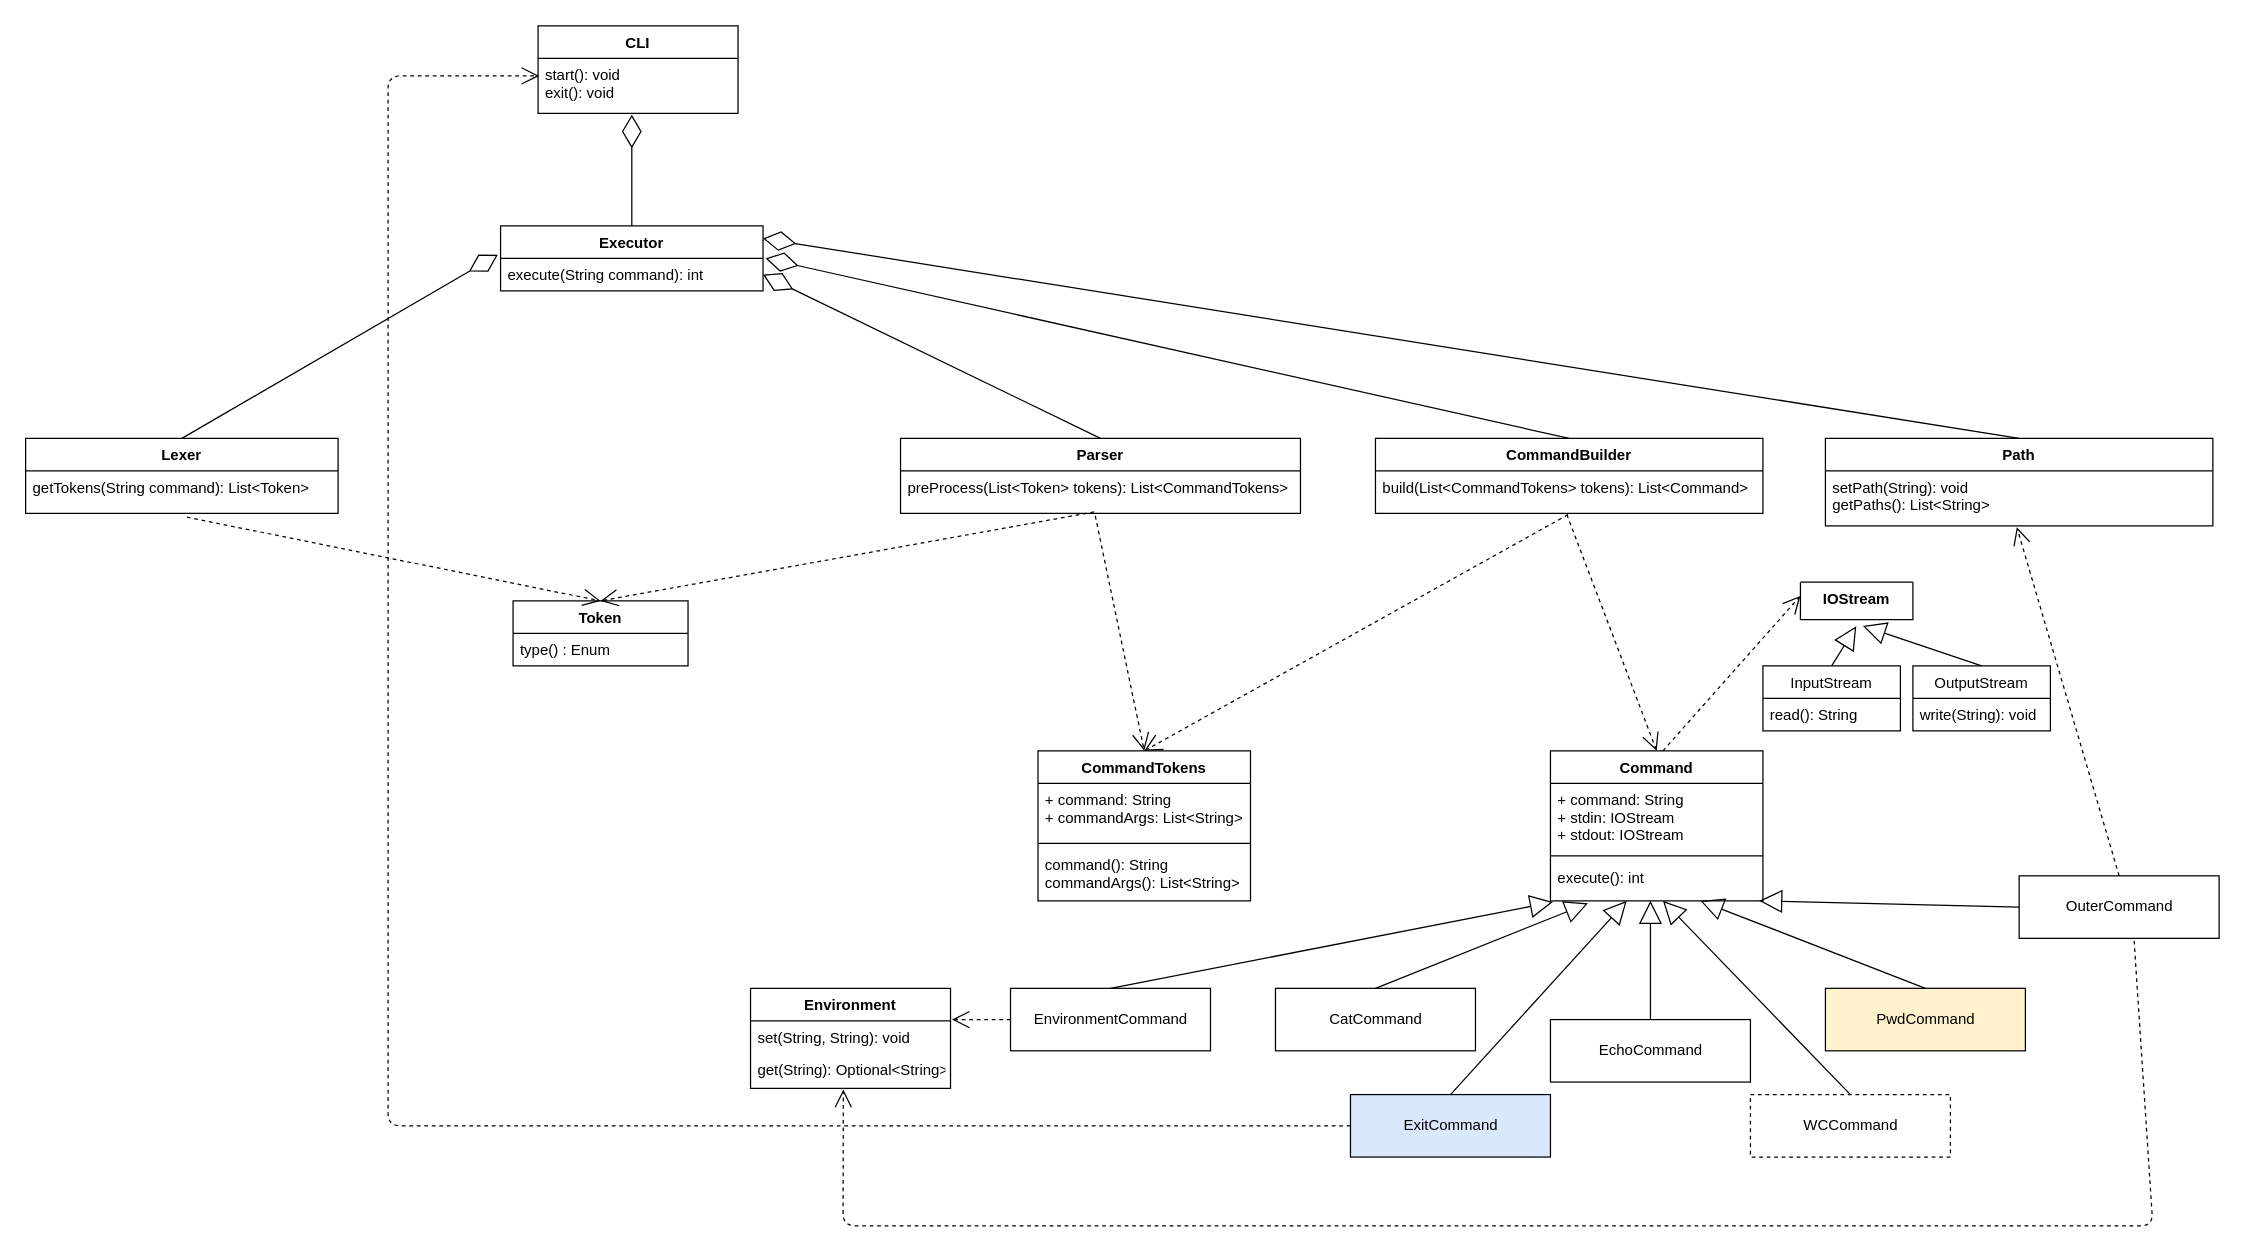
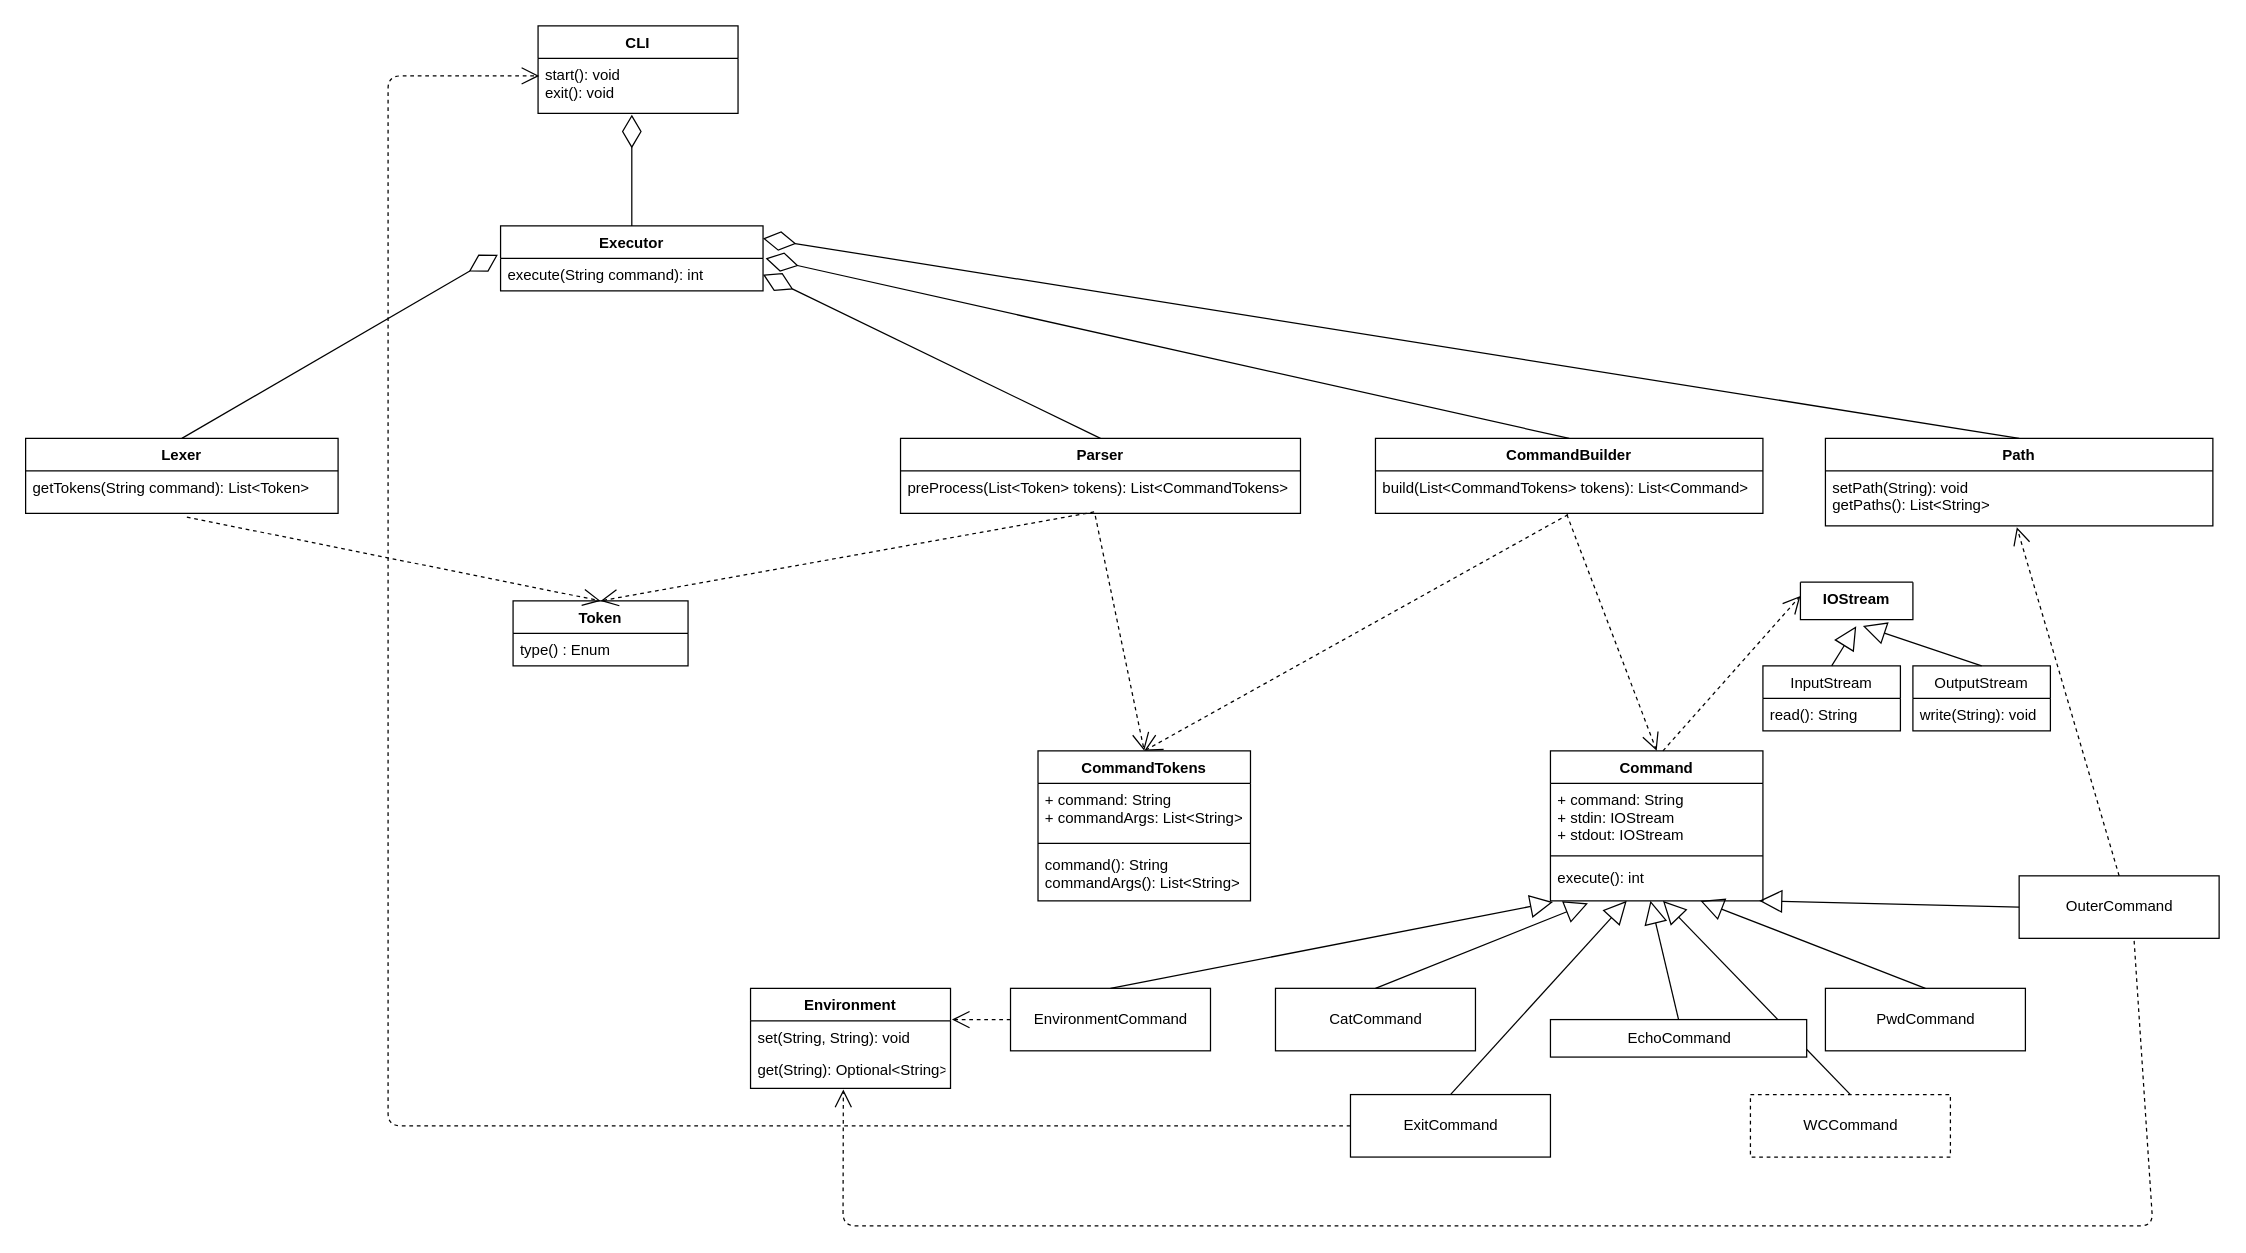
(1926, 1019) -> (1926, 1019)
(1651, 1051) -> (1679, 1038)
(1451, 1126) -> (1451, 1126)
